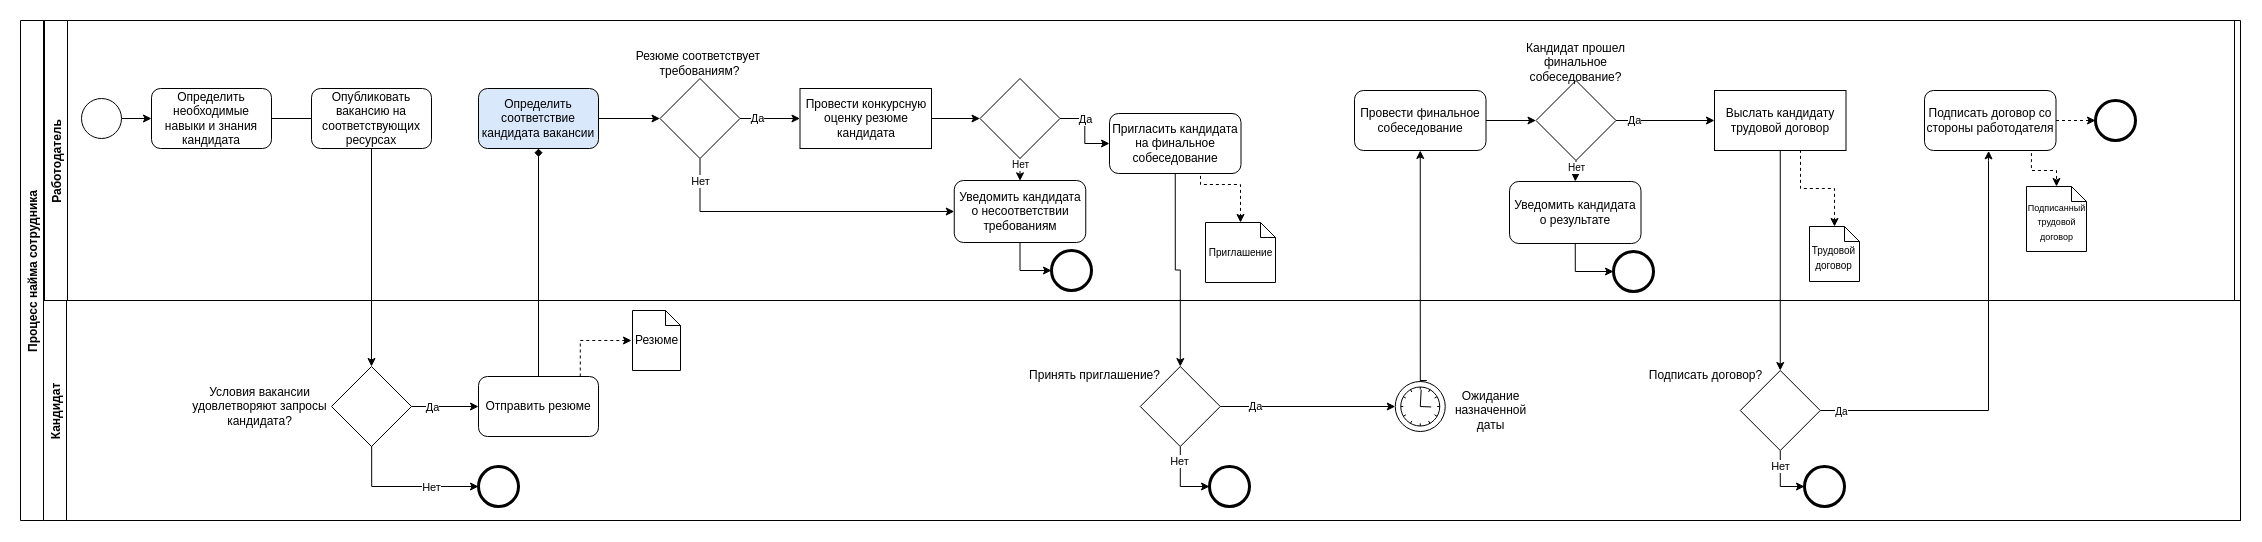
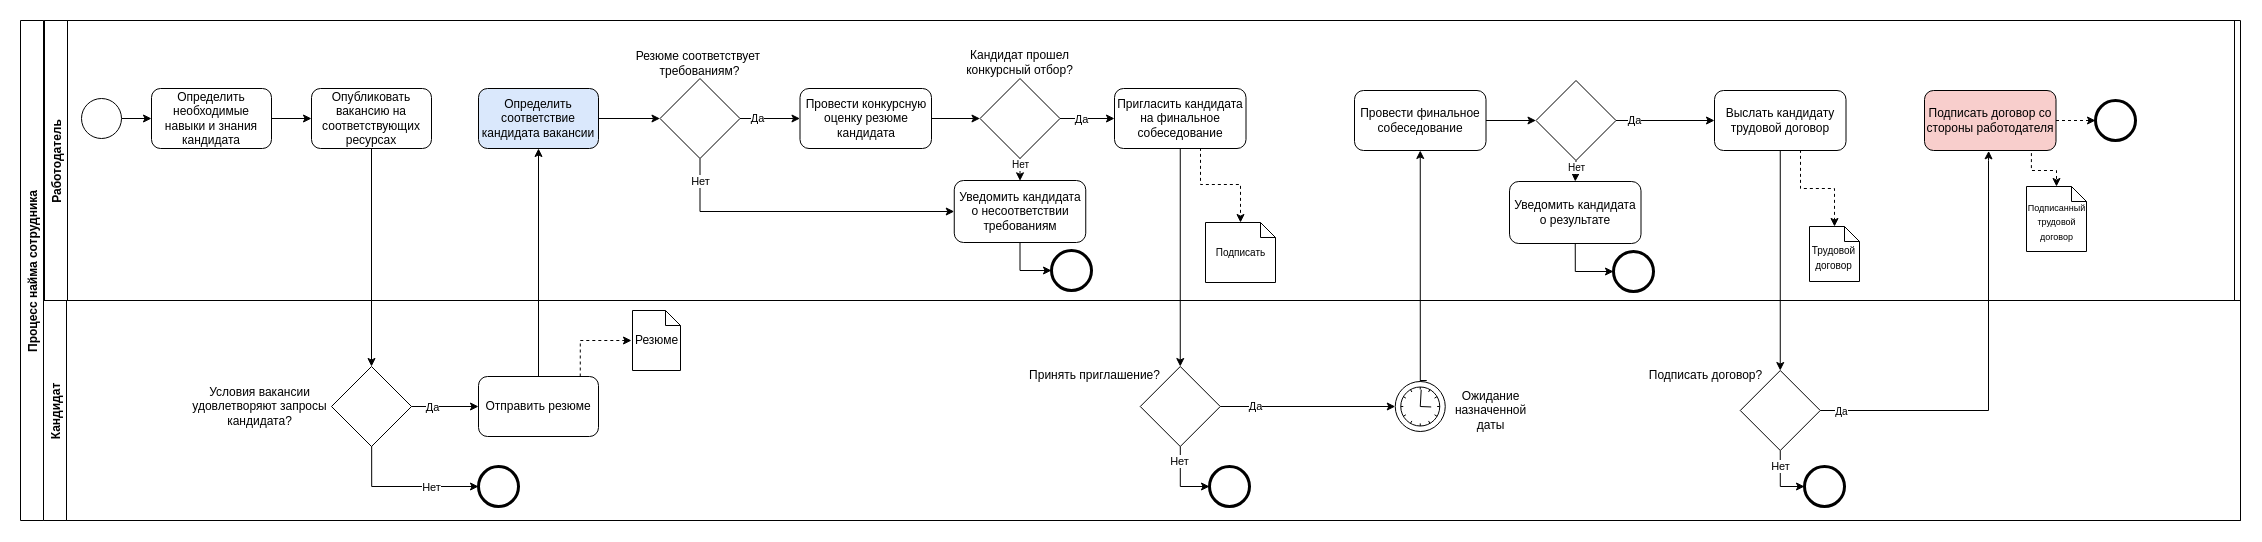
none -> (1020, 63)
(1576, 63) -> none
(306, 119) -> (303, 119)
(866, 119) -> (866, 119)
(1780, 121) -> (1780, 121)
(1990, 121) -> (1990, 121)
(1175, 144) -> (1180, 119)
(539, 157) -> (539, 156)
(1241, 253) -> (1241, 253)
